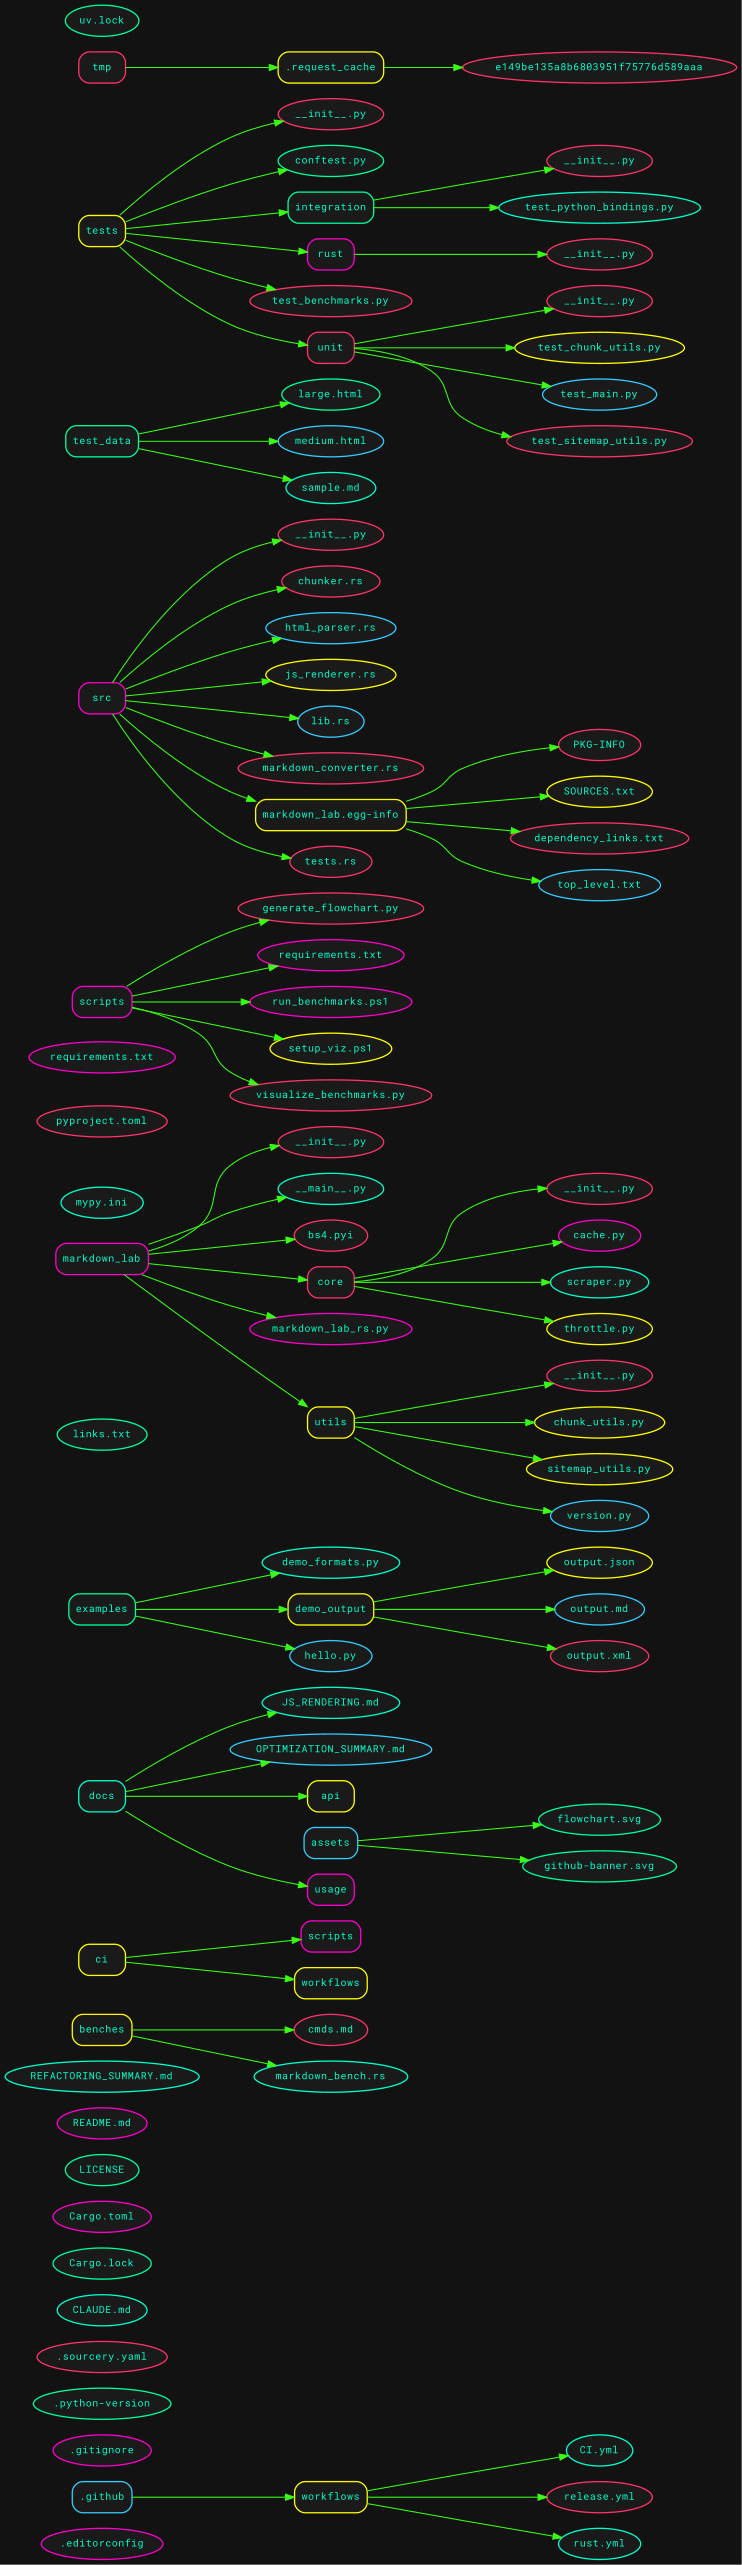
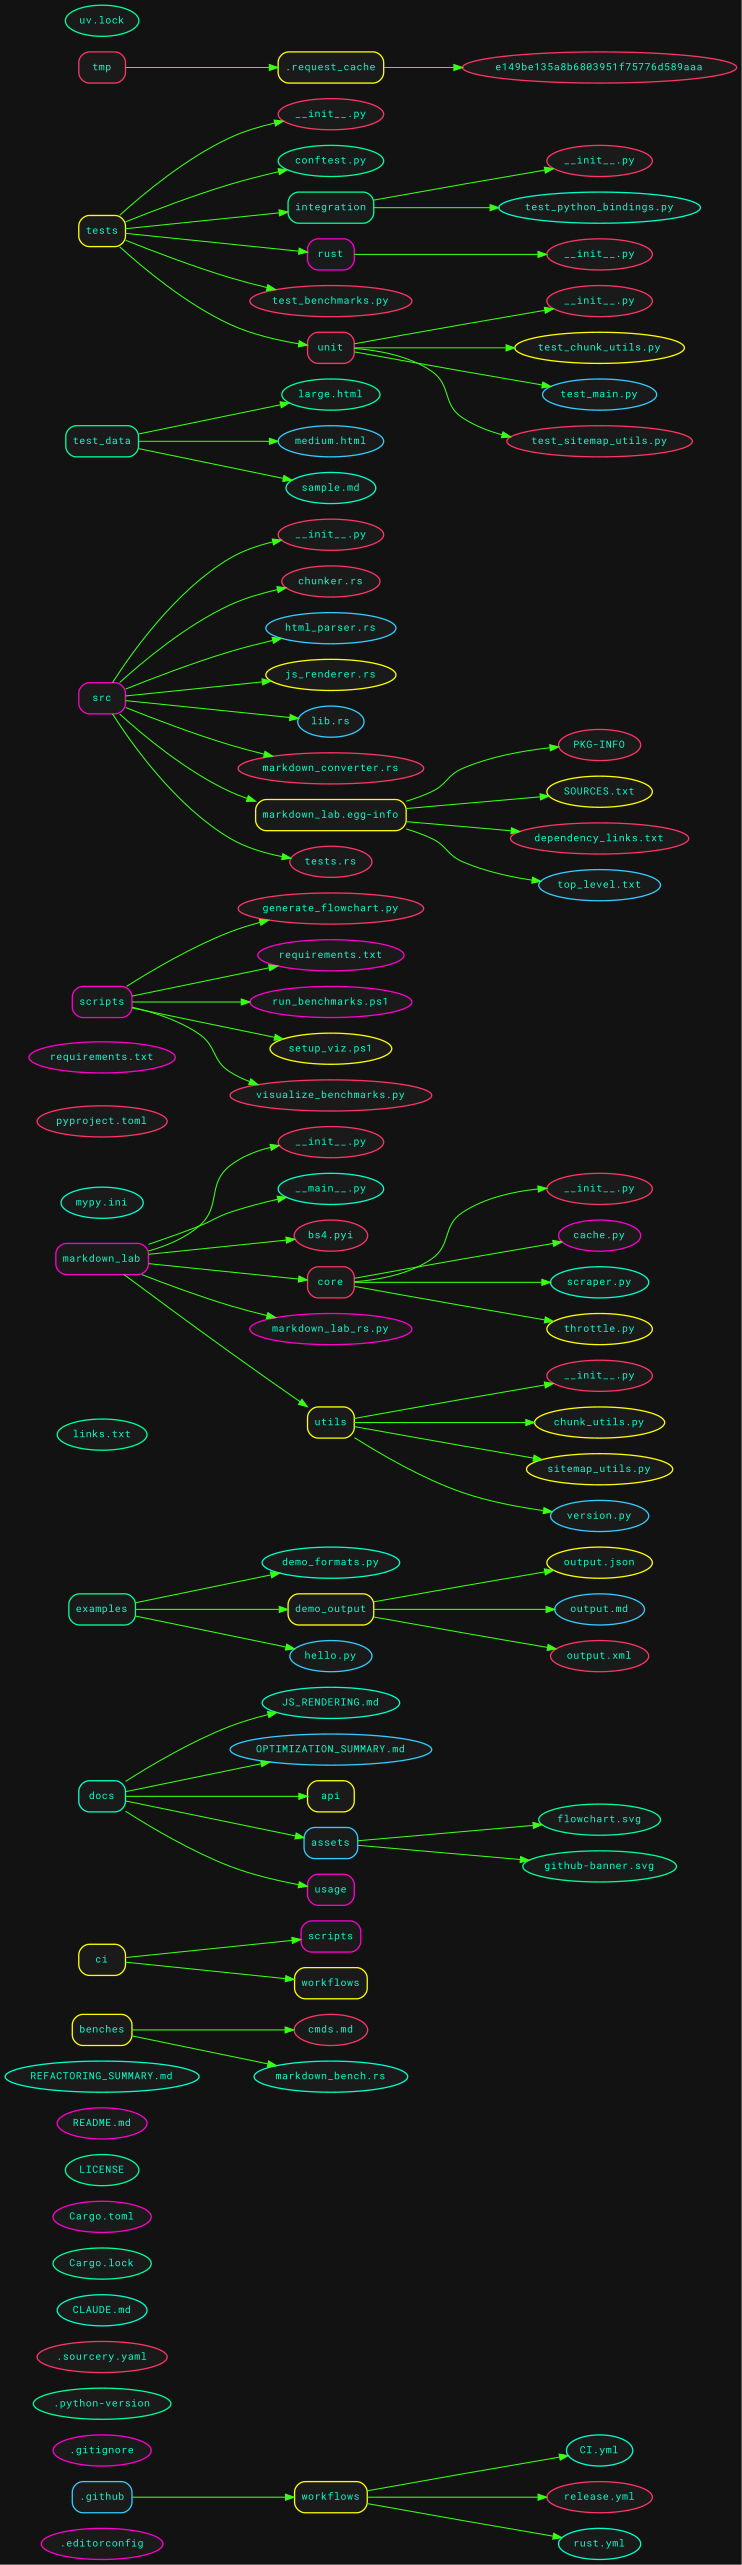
none -> (211, 1818)
